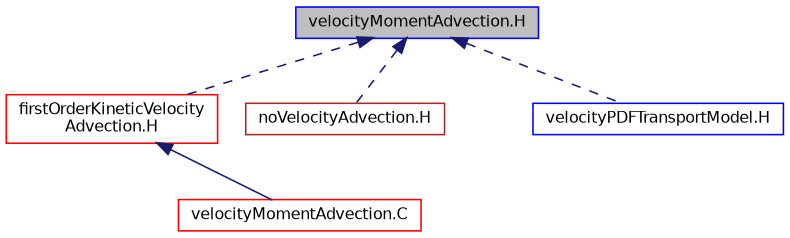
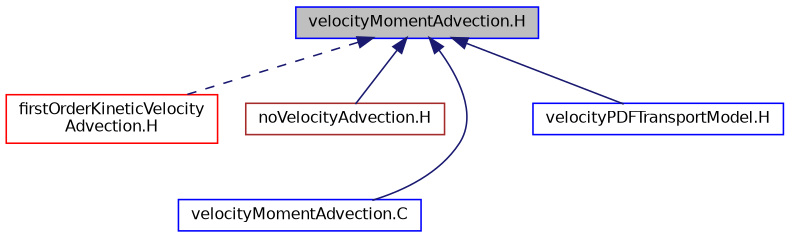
(545, 74) -> (545, 74)
(376, 77) -> (376, 77)
(221, 175) -> (458, 145)
(300, 215) -> (300, 215)
